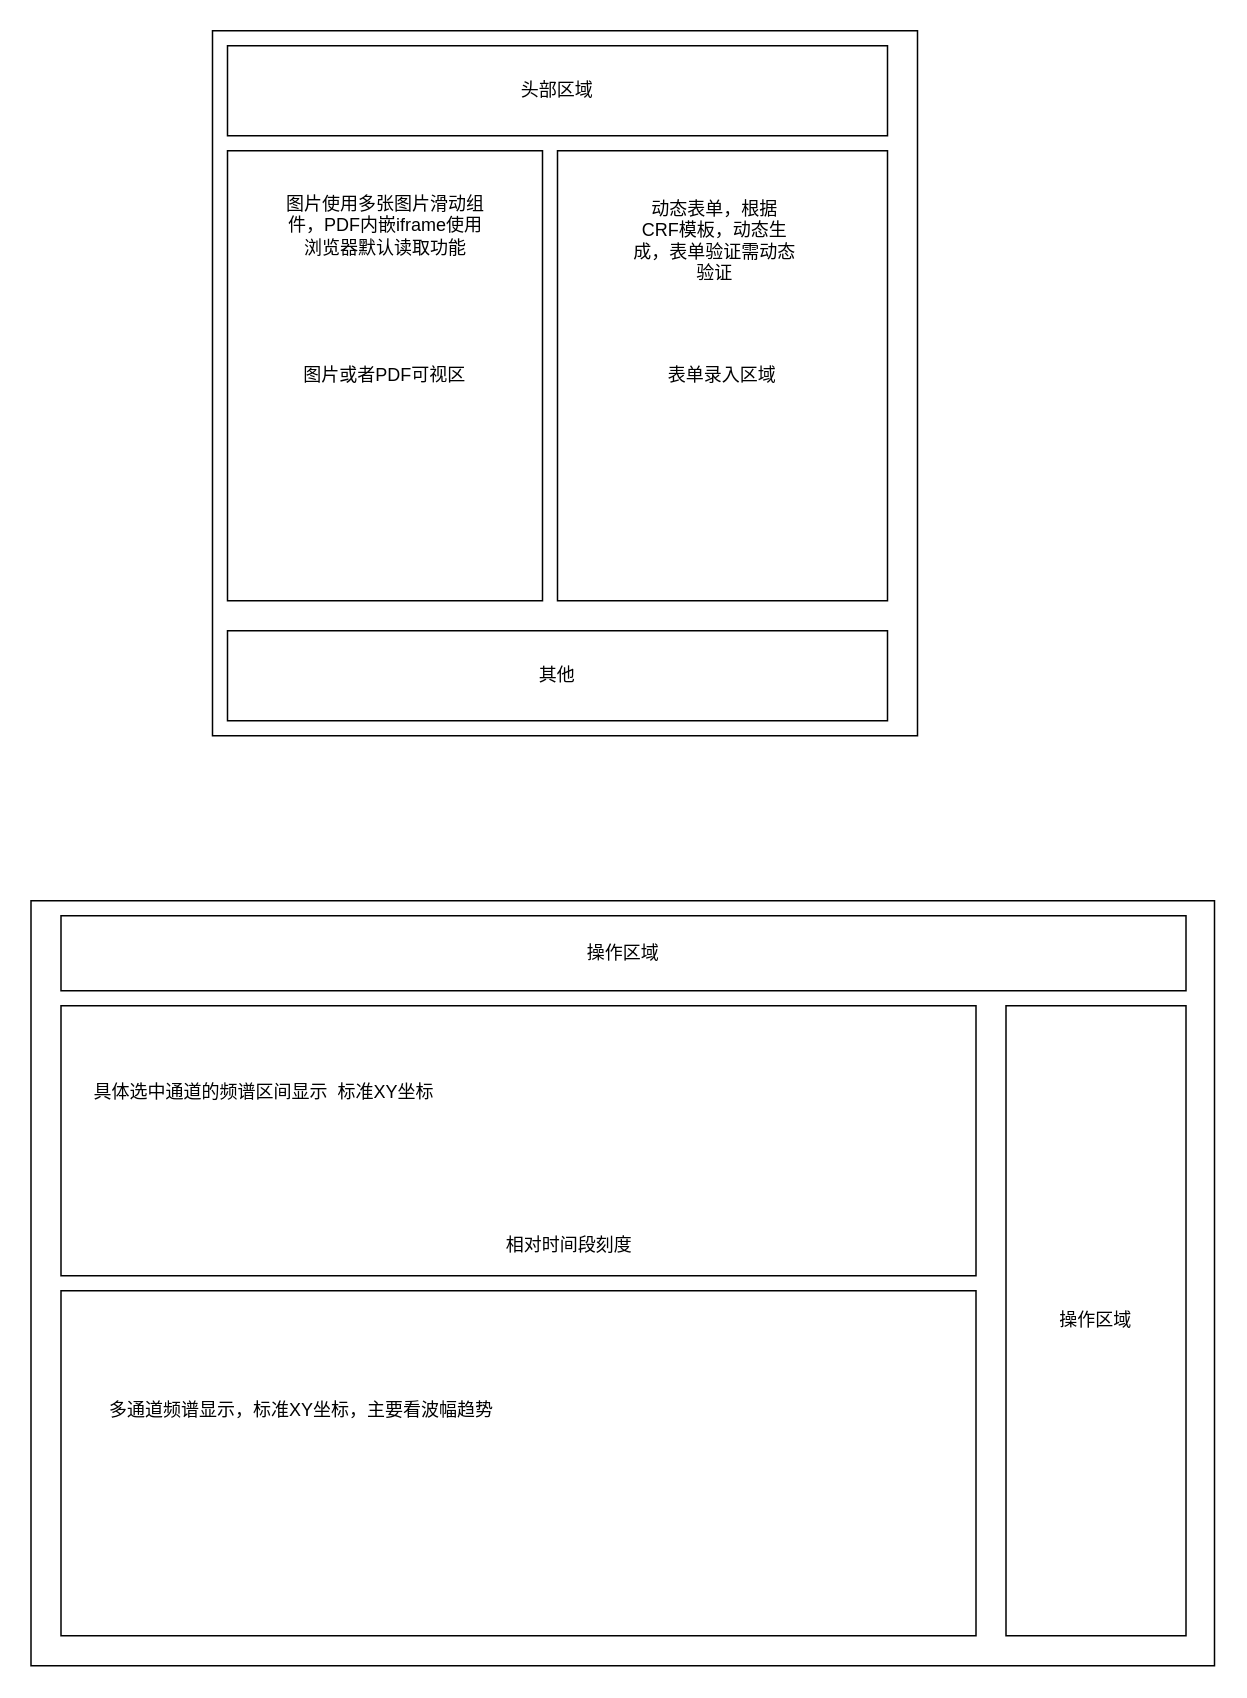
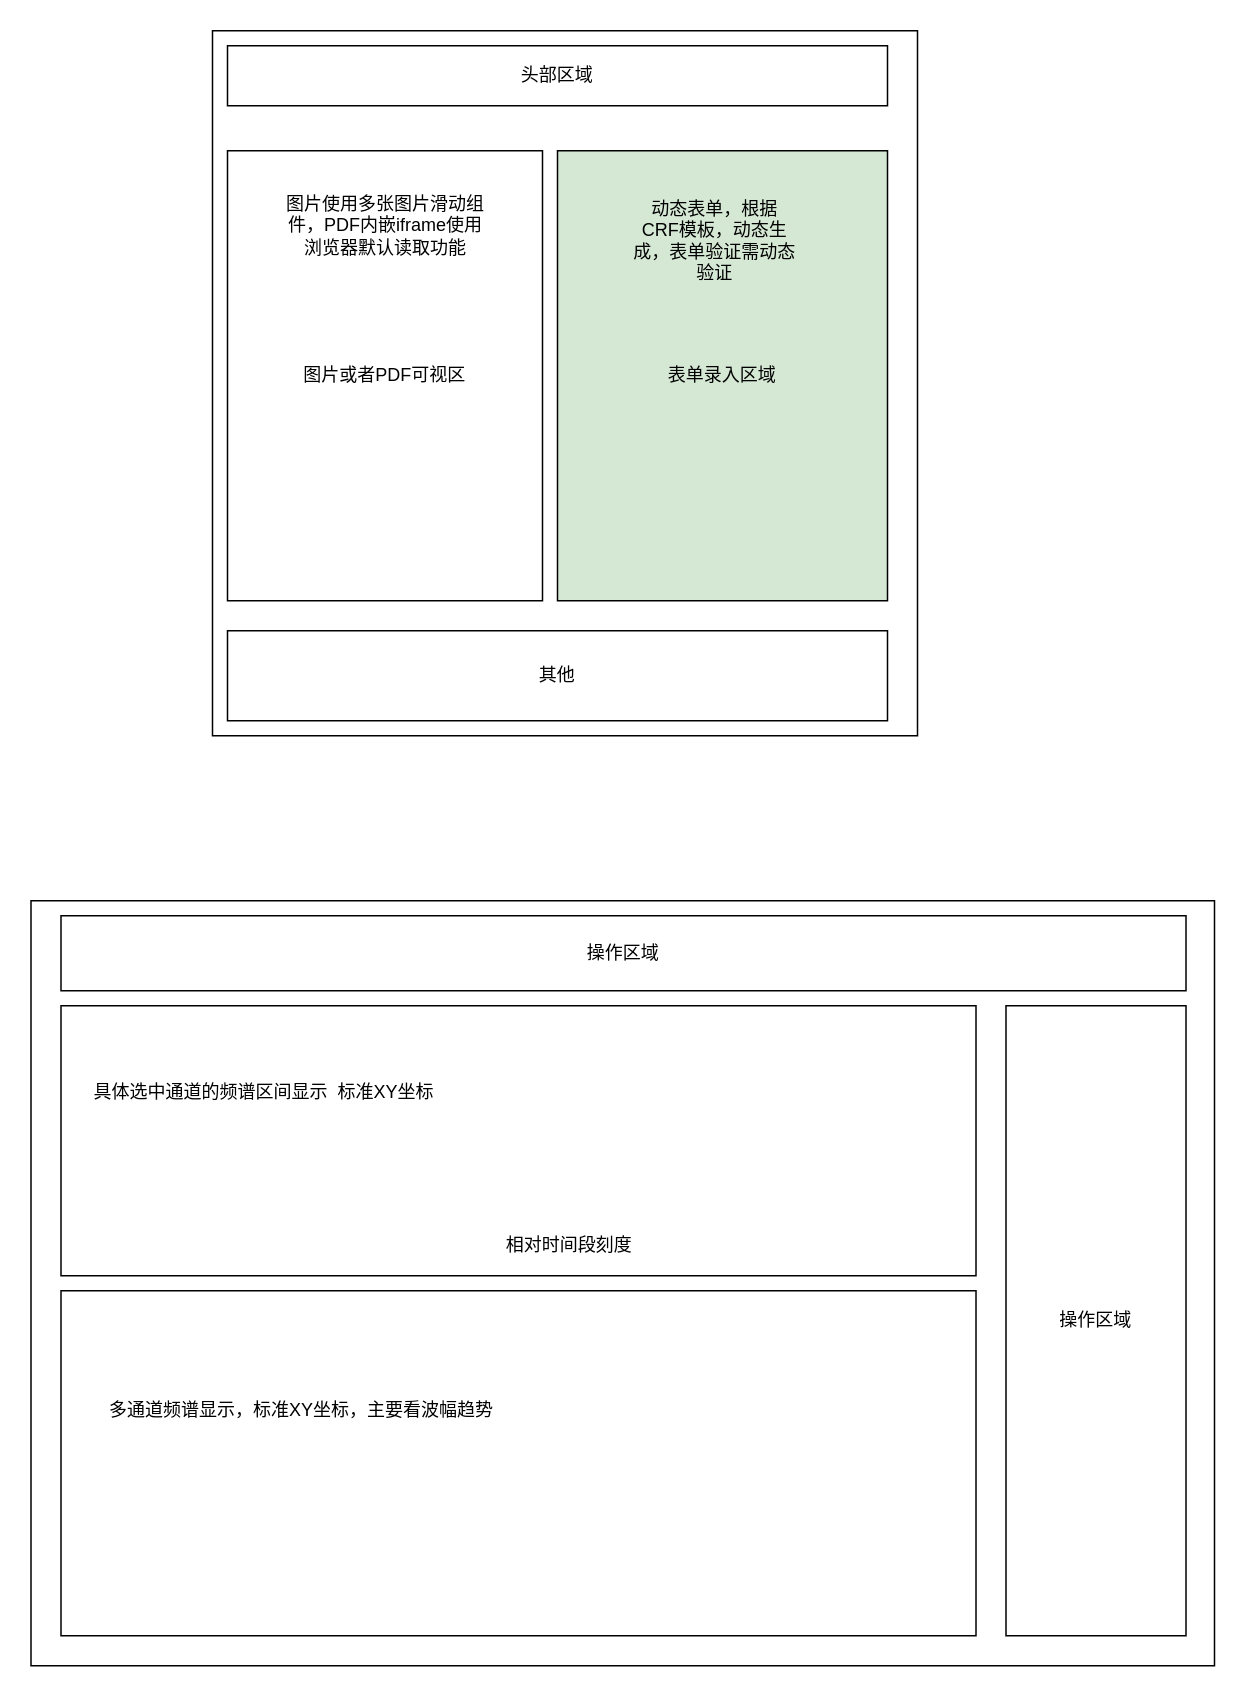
(557, 91) -> (557, 76)
(722, 376) -> (722, 376)
